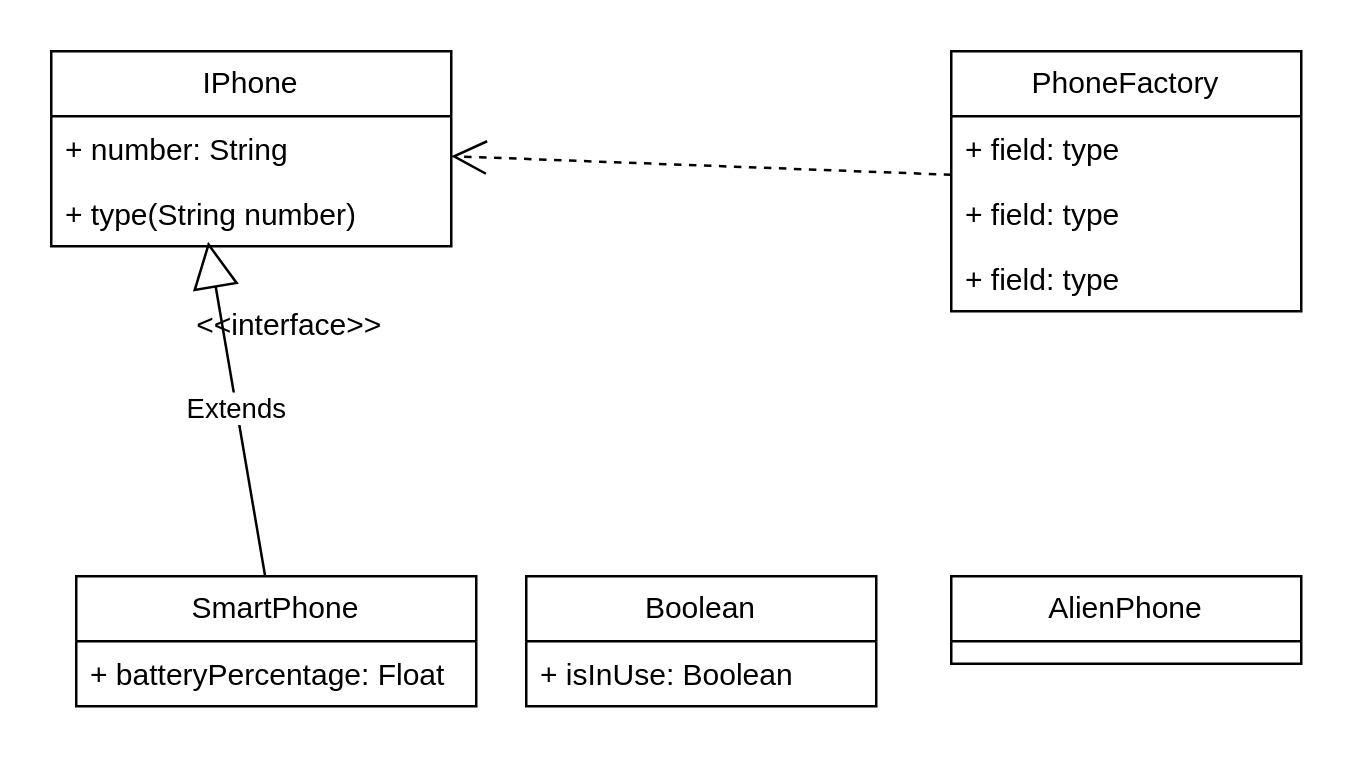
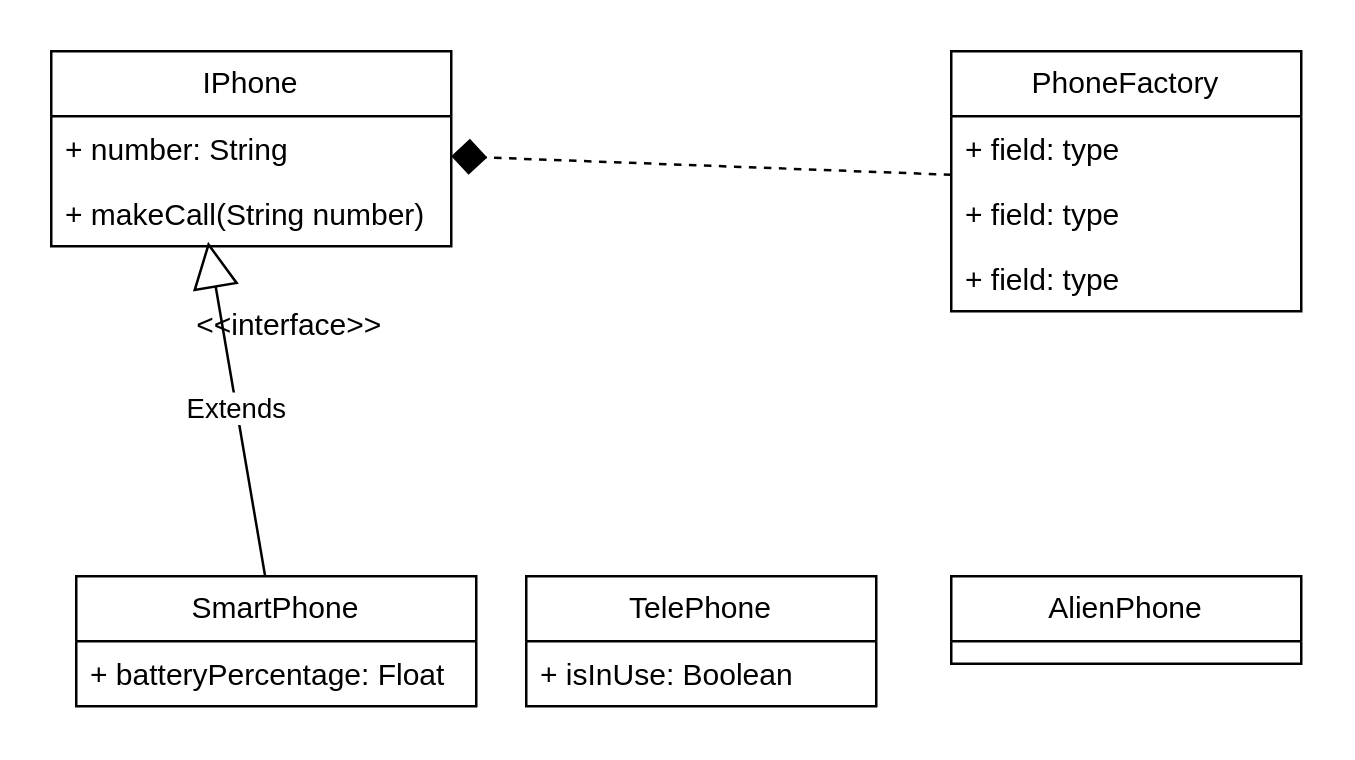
(472, 157) -> (486, 157)
(231, 217) -> (254, 235)
(701, 609) -> (701, 609)
